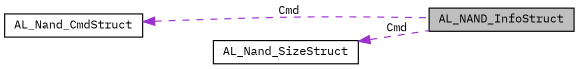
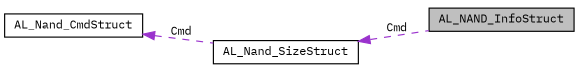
(292, 17) -> (184, 39)
